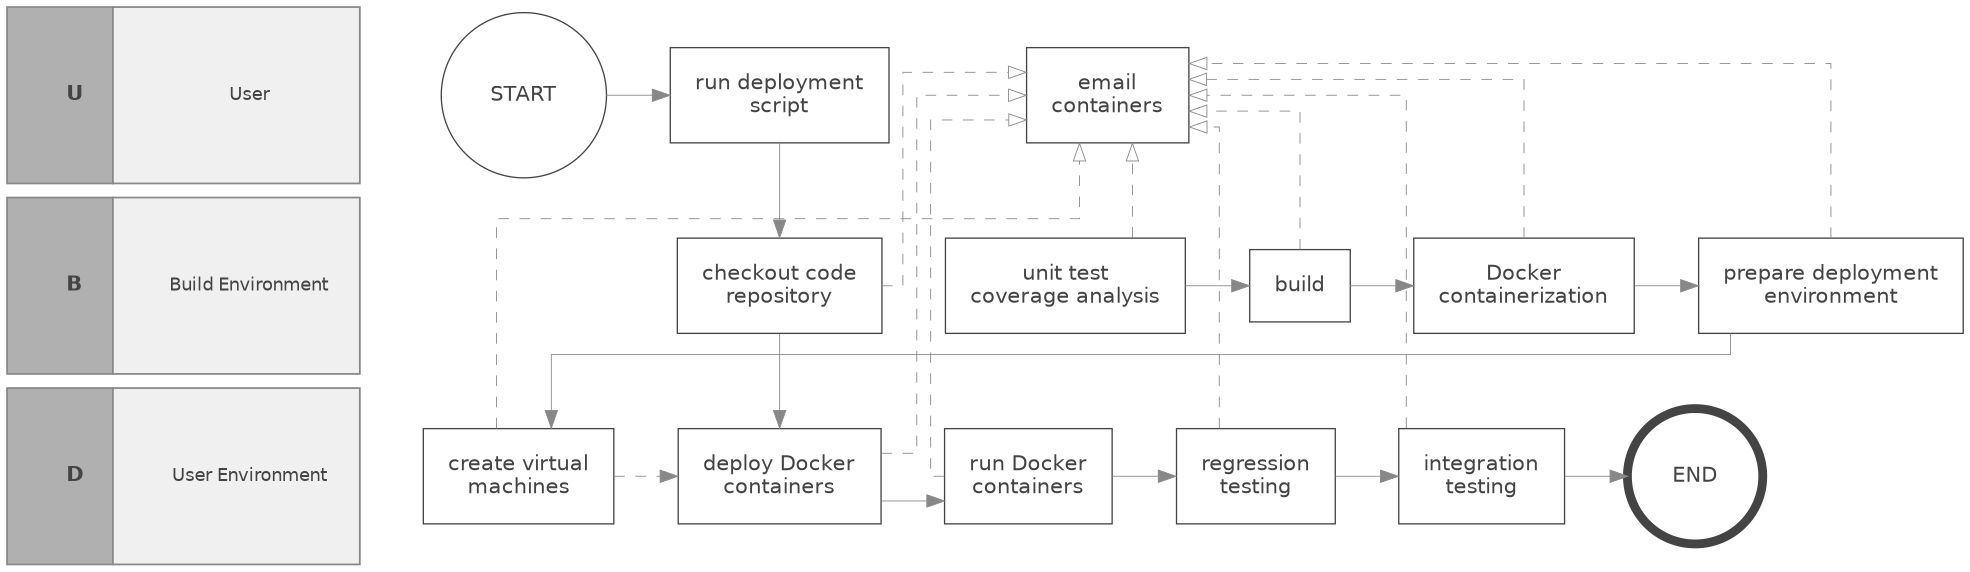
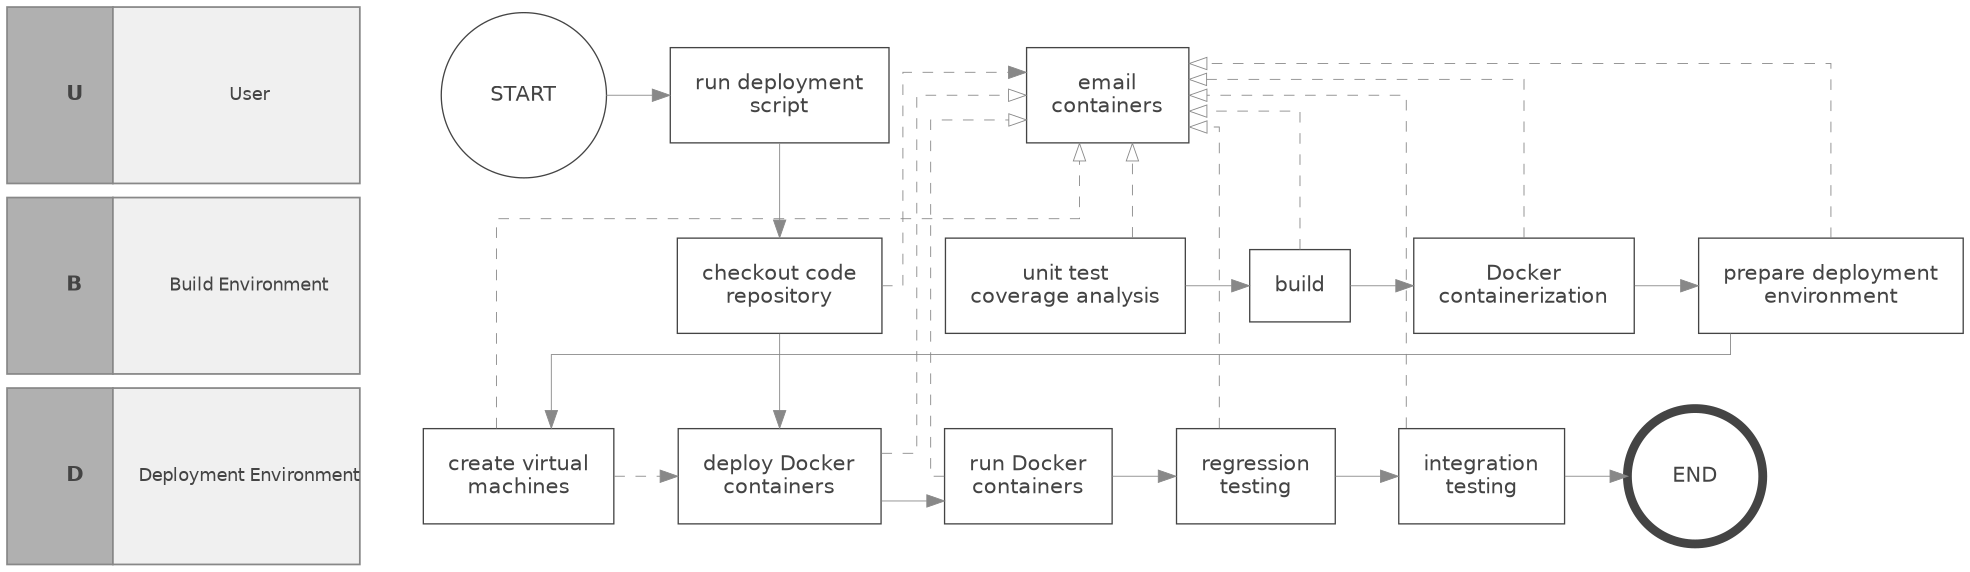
(903, 137) -> (903, 137)
(244, 476) -> (244, 476)
